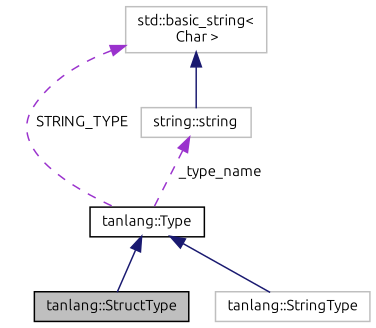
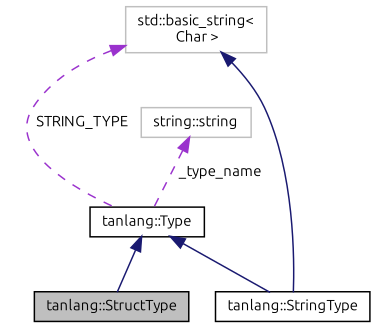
(196, 88) -> (284, 171)
(293, 307) -> (293, 307)
